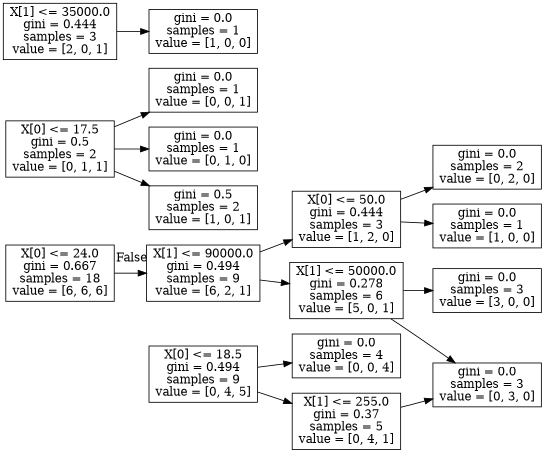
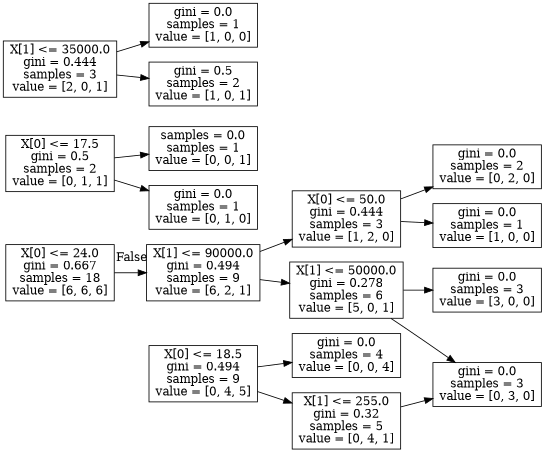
(203, 90) -> (203, 149)
(128, 177) -> (129, 76)
(346, 421) -> (346, 421)
